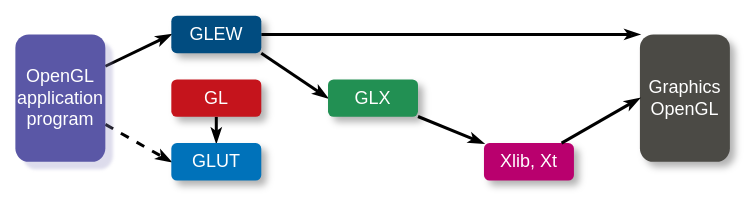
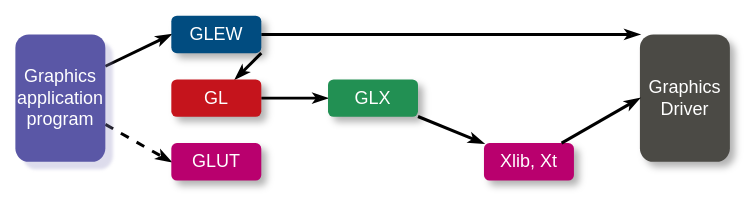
(291, 73) -> (251, 63)
(60, 98) -> (60, 98)
(685, 98) -> (685, 98)
(216, 123) -> (290, 98)
(216, 162) -> (216, 162)
